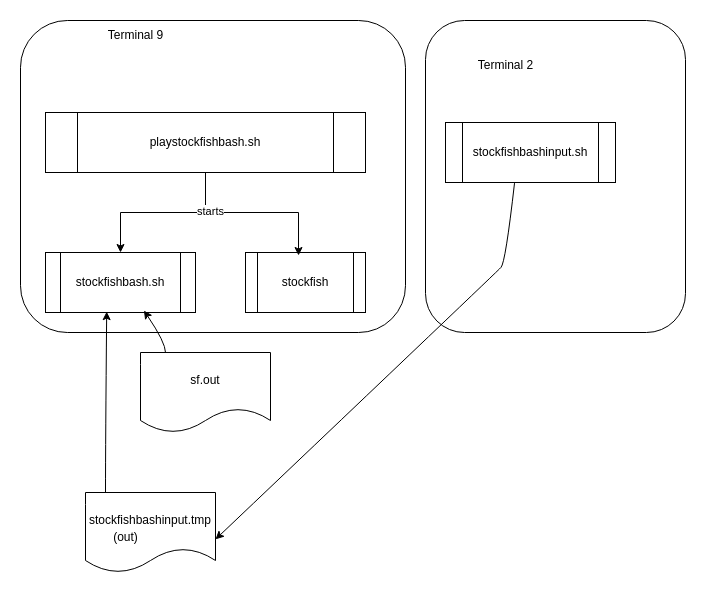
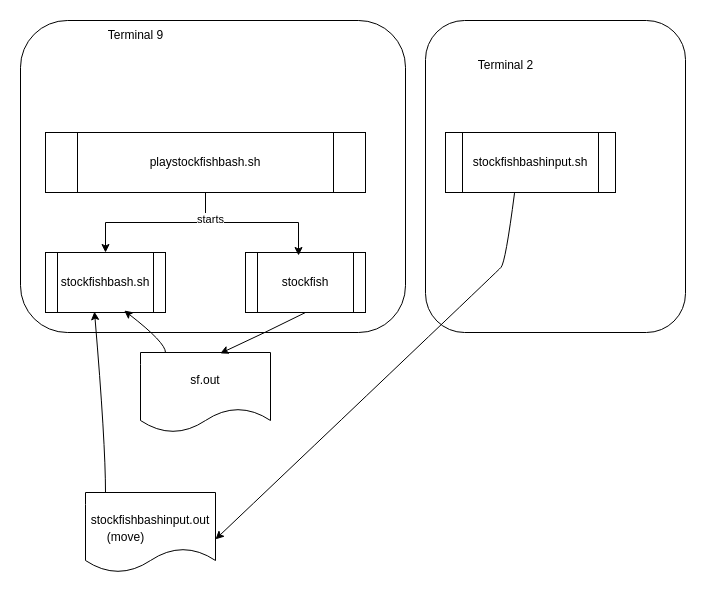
(206, 143) -> (206, 163)
(531, 153) -> (531, 163)
(121, 283) -> (106, 283)
none -> (266, 332)
(151, 521) -> (151, 521)
(126, 538) -> (126, 538)
